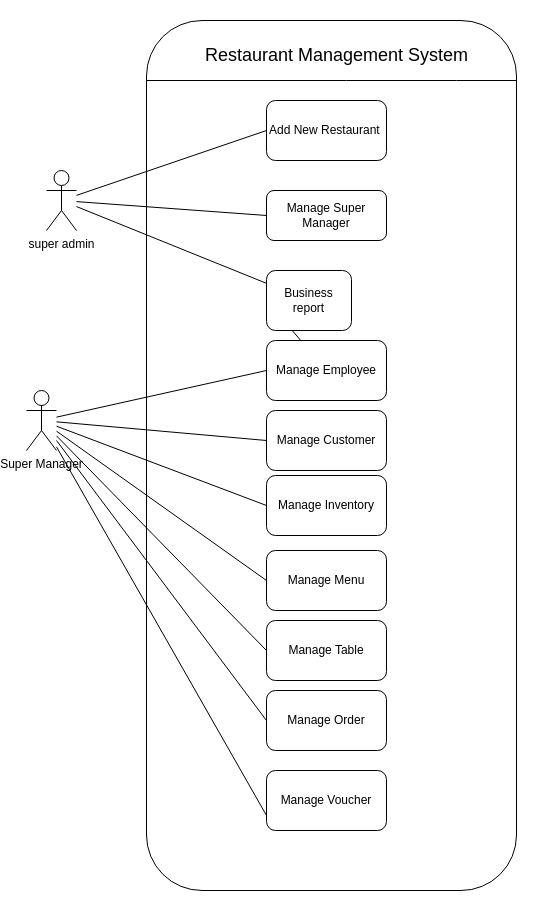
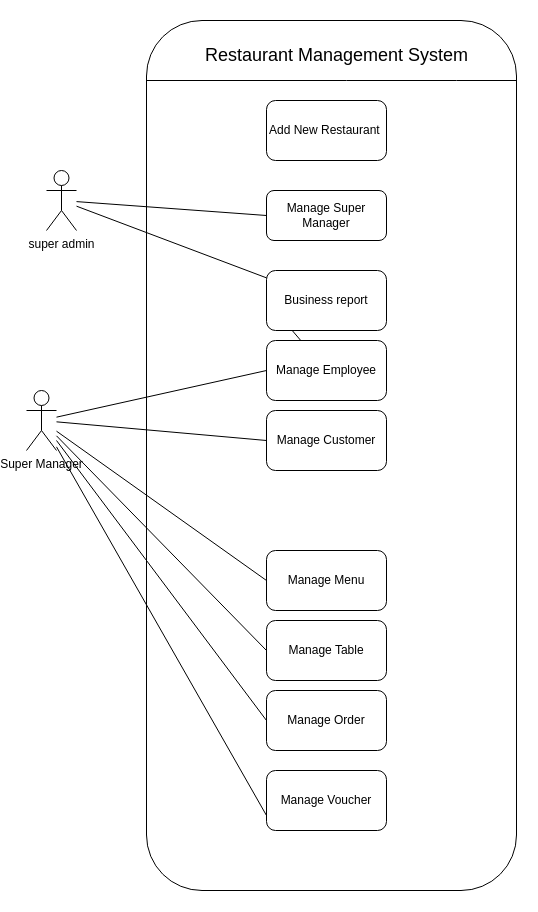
(172, 163) -> none
(309, 301) -> (327, 301)
(162, 466) -> none
(327, 506) -> none
